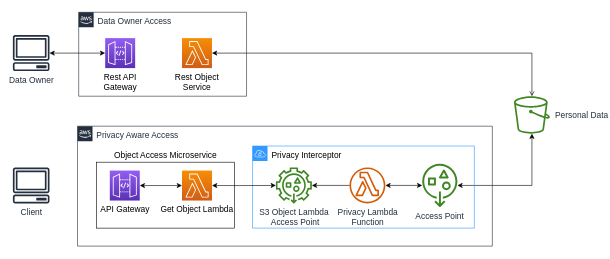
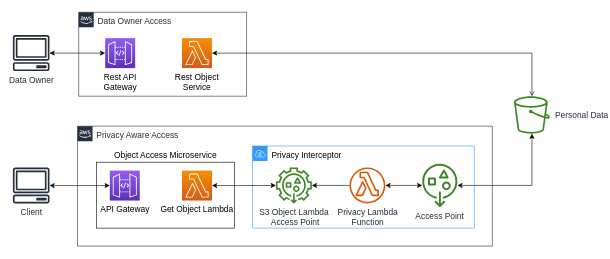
none -> (79, 186)
(161, 186) -> none
